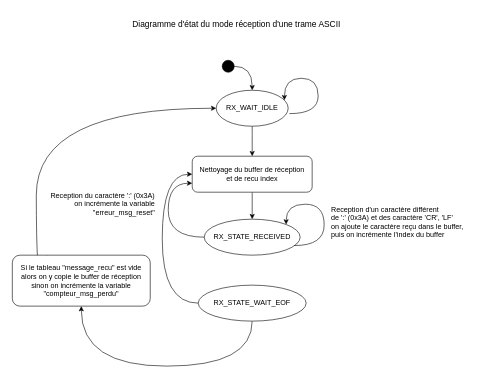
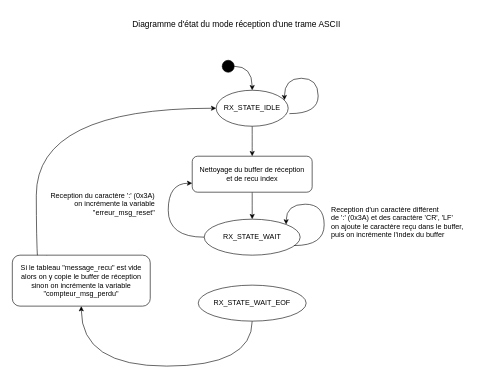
(252, 108) -> (252, 108)
(252, 237) -> (252, 237)
(163, 251) -> none
